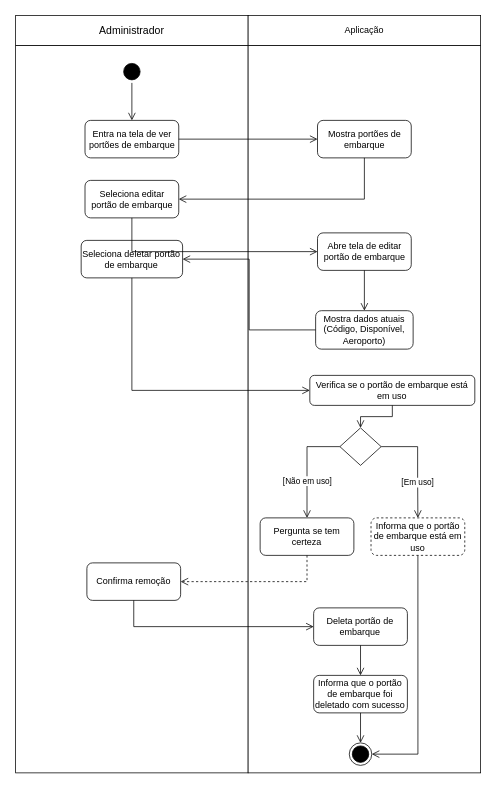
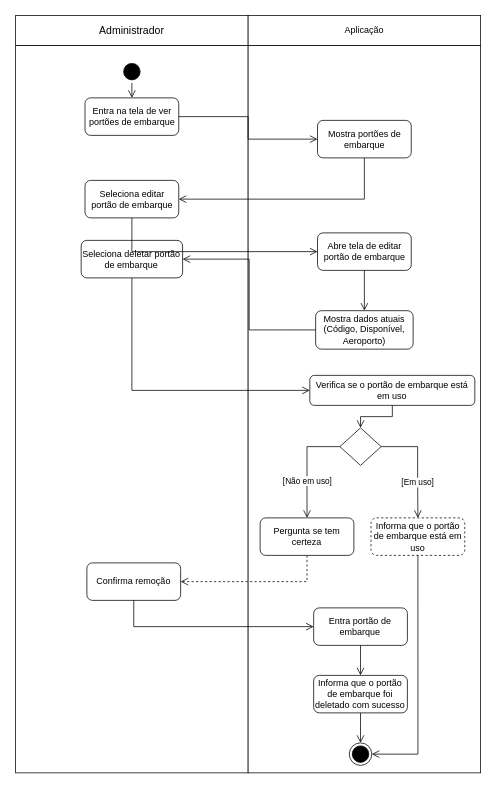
(132, 139) -> (132, 117)
(360, 627) -> (360, 627)
